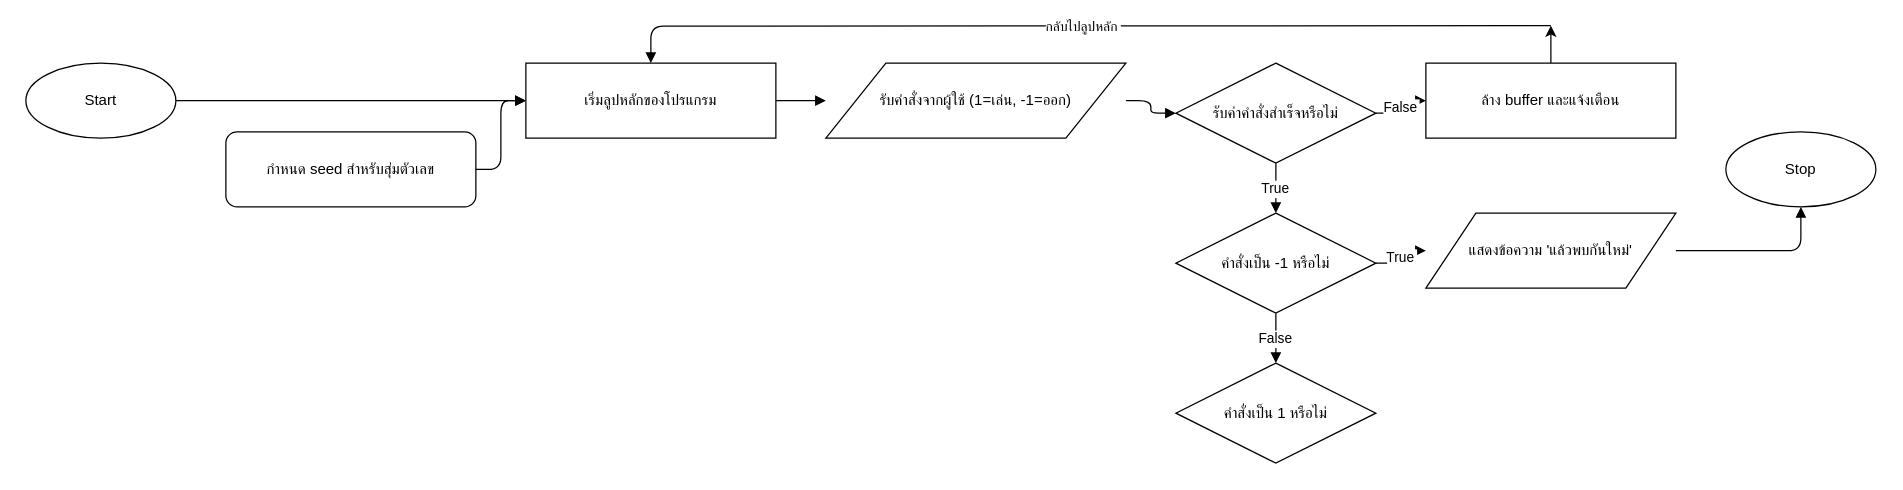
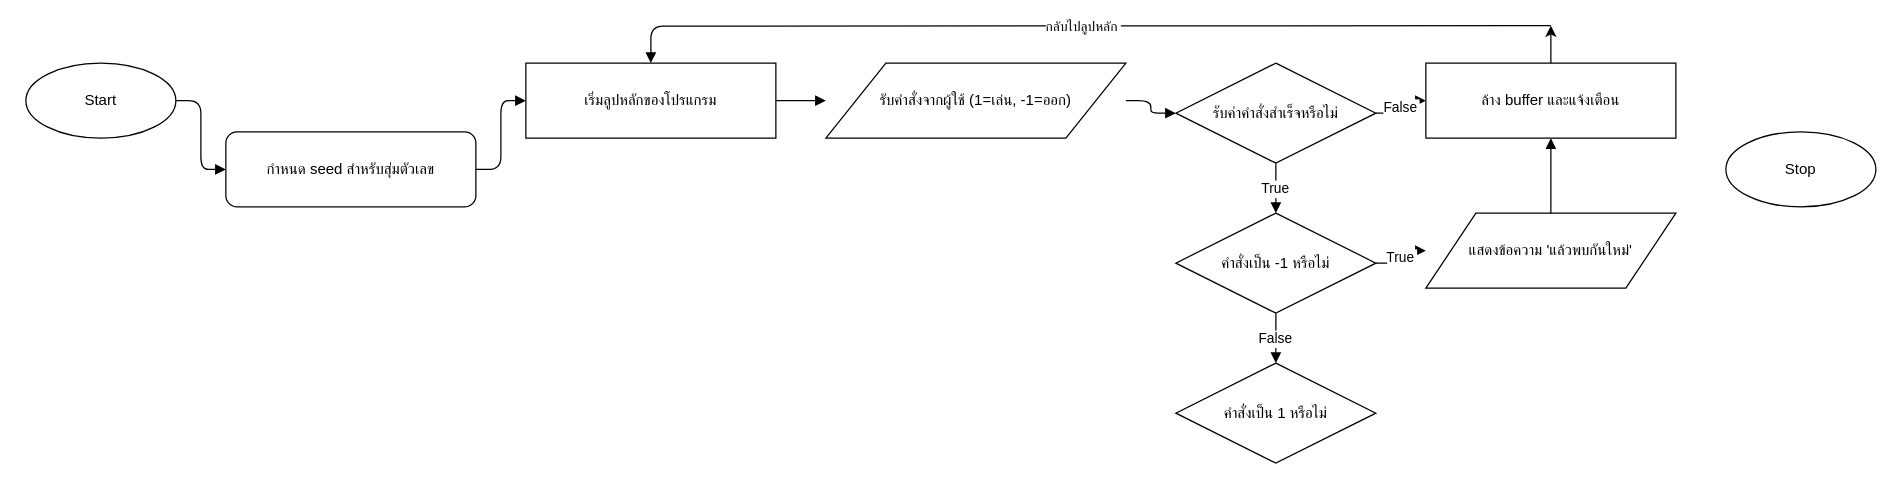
(345, 101) -> (201, 139)
(1749, 251) -> (1551, 181)
